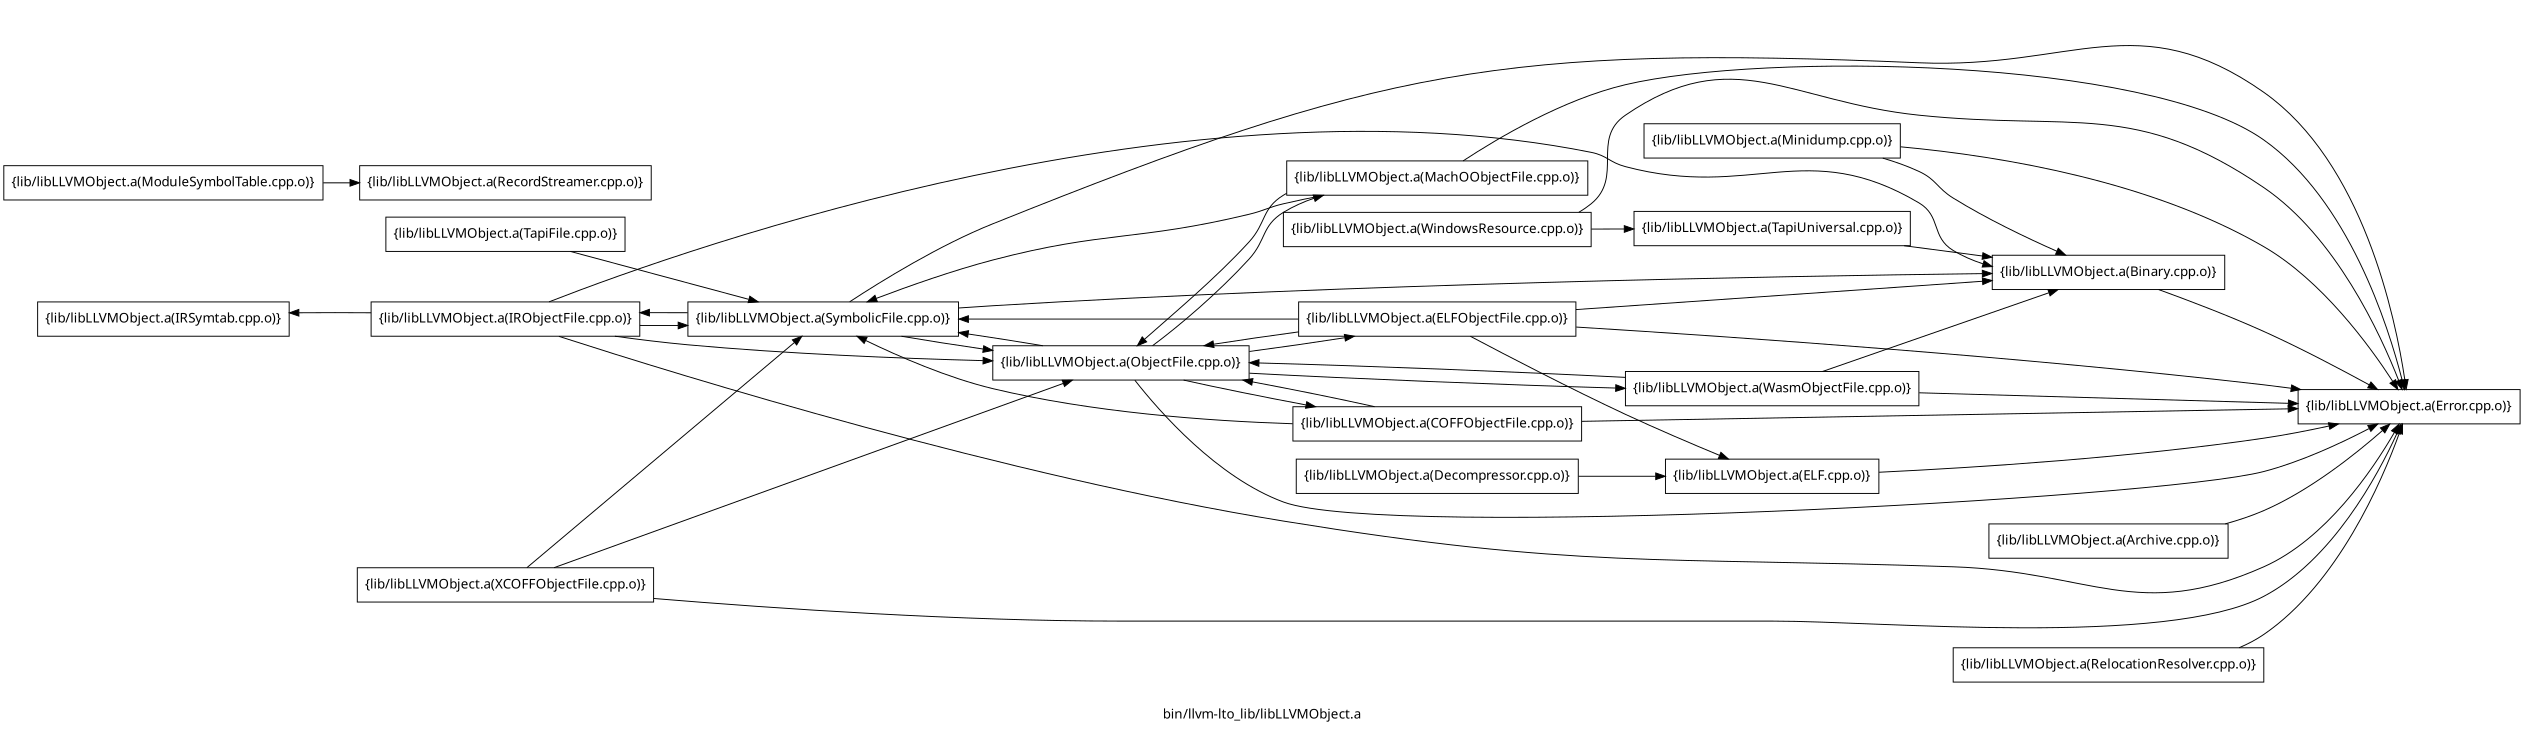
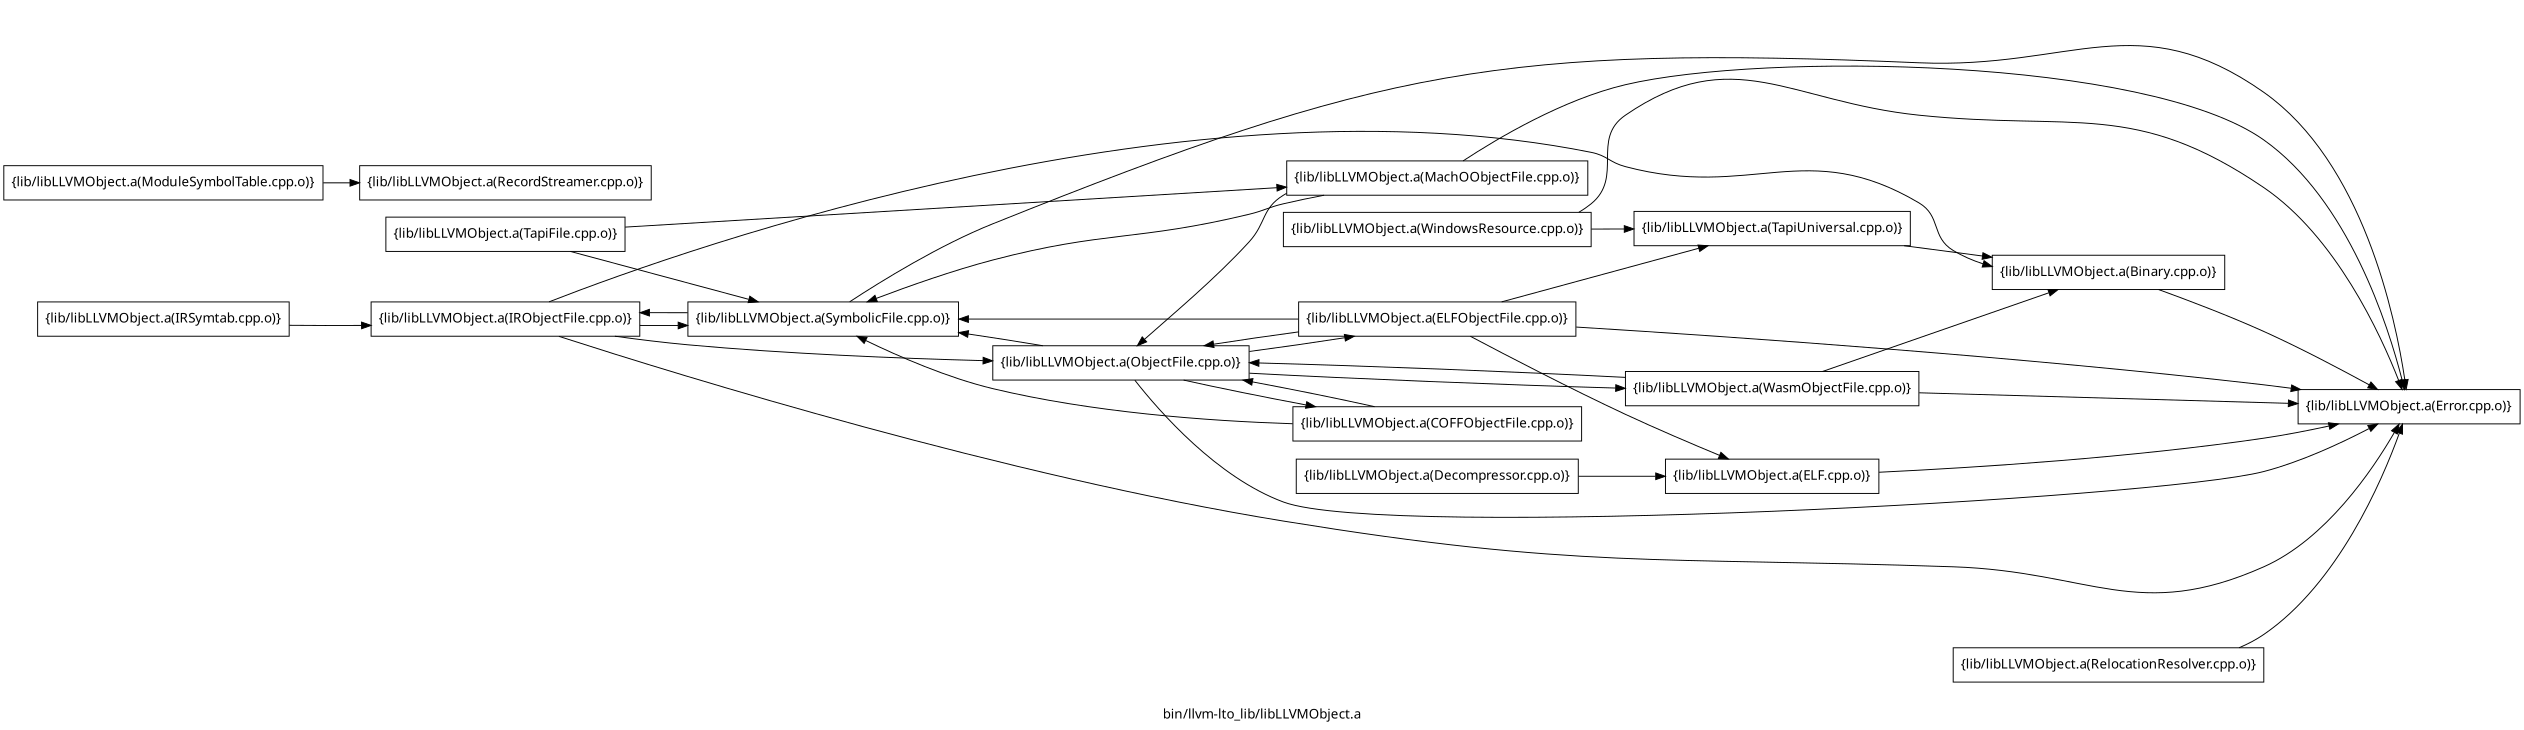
(1772, 141) -> none
(1236, 273) -> (951, 207)
(1470, 285) -> none
(1779, 295) -> (1600, 275)
(335, 313) -> (325, 325)
(942, 343) -> none
(1935, 415) -> none
(2108, 541) -> none
(505, 585) -> none
